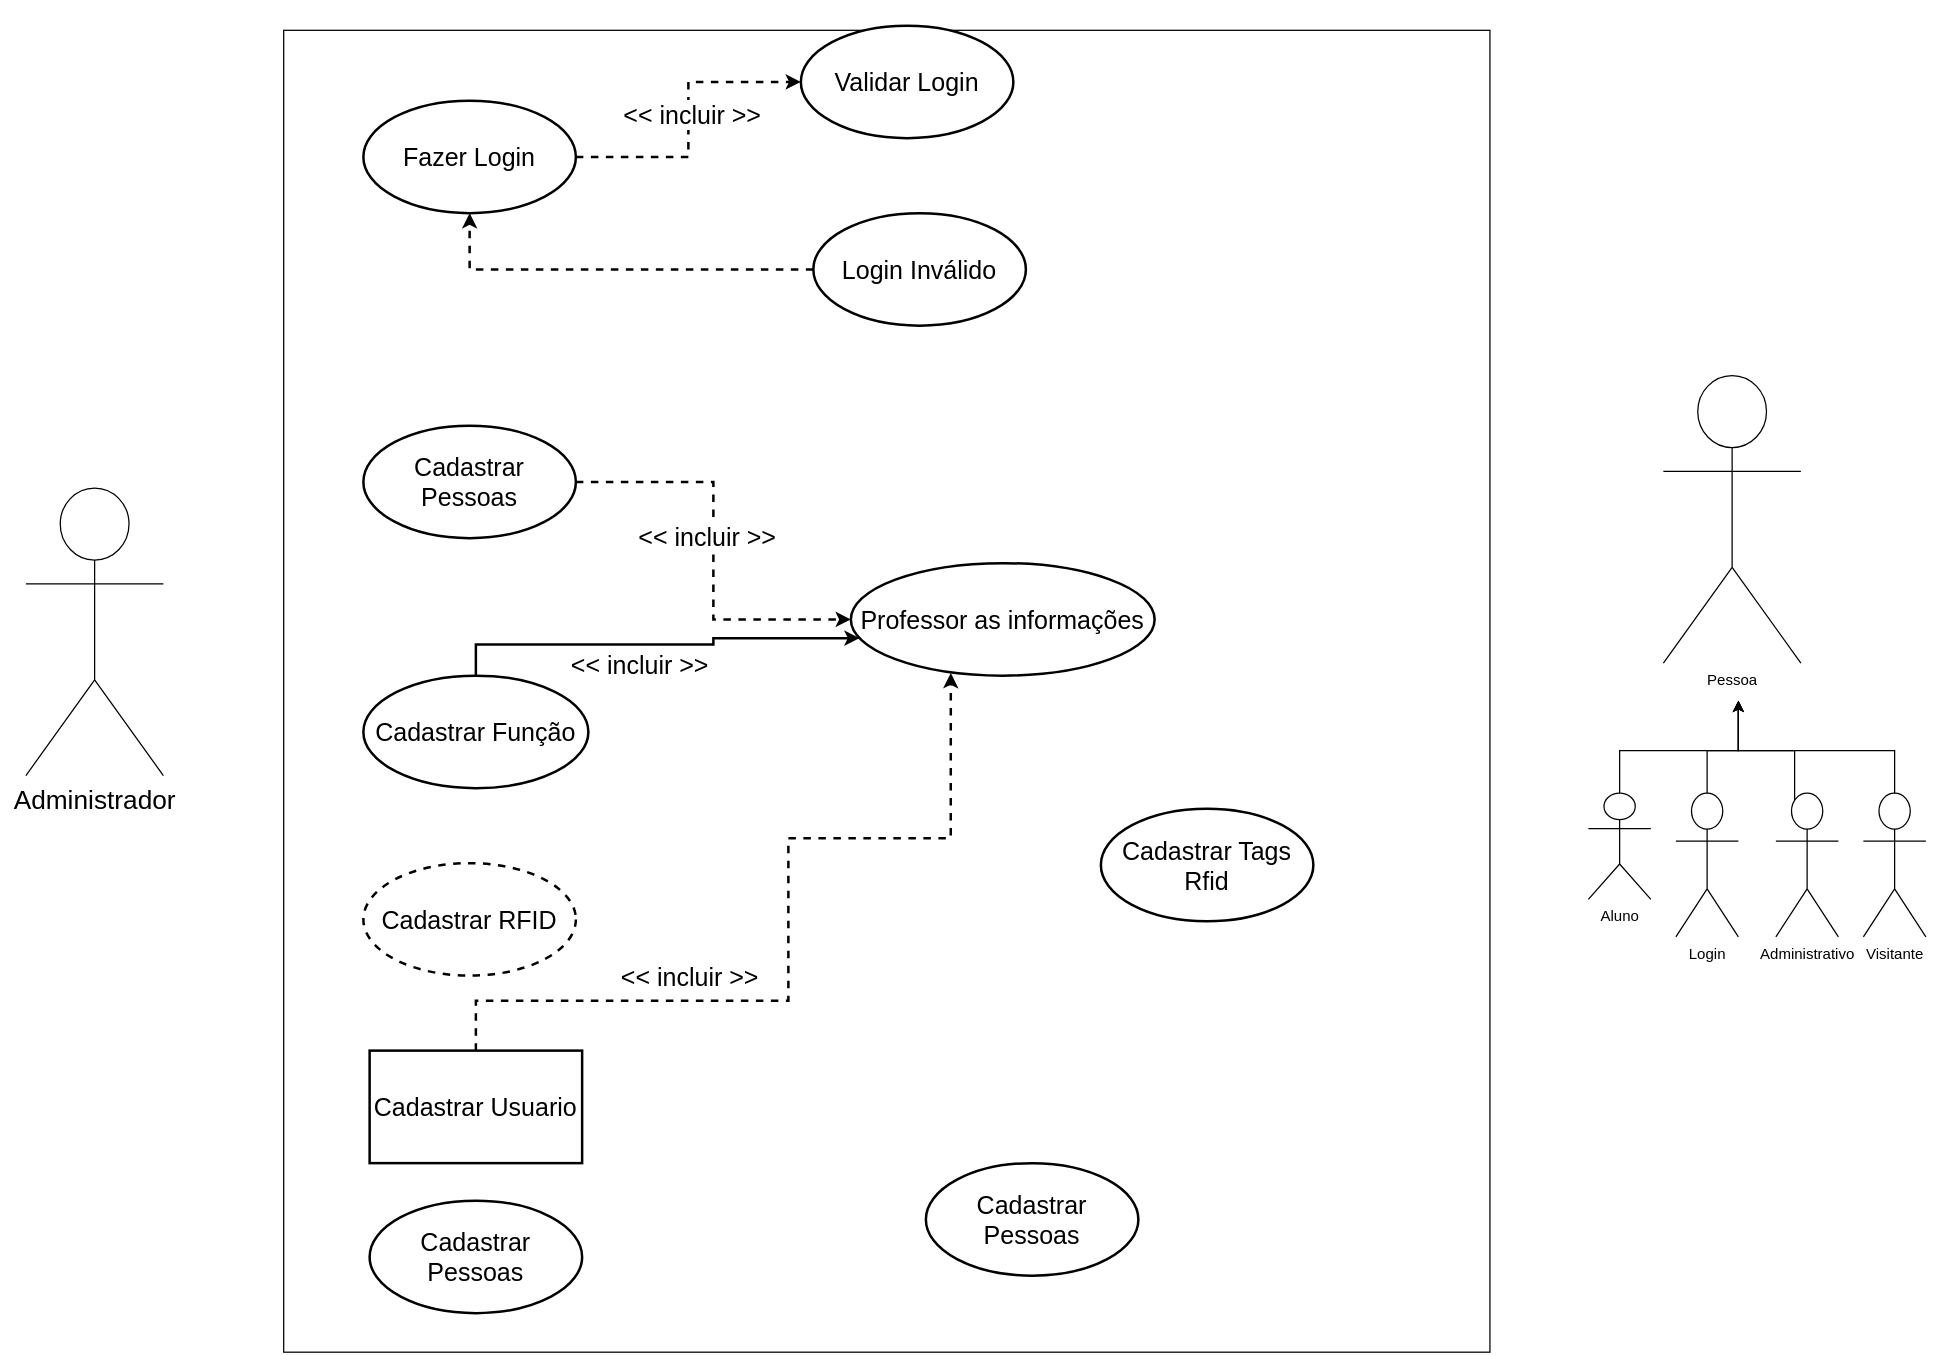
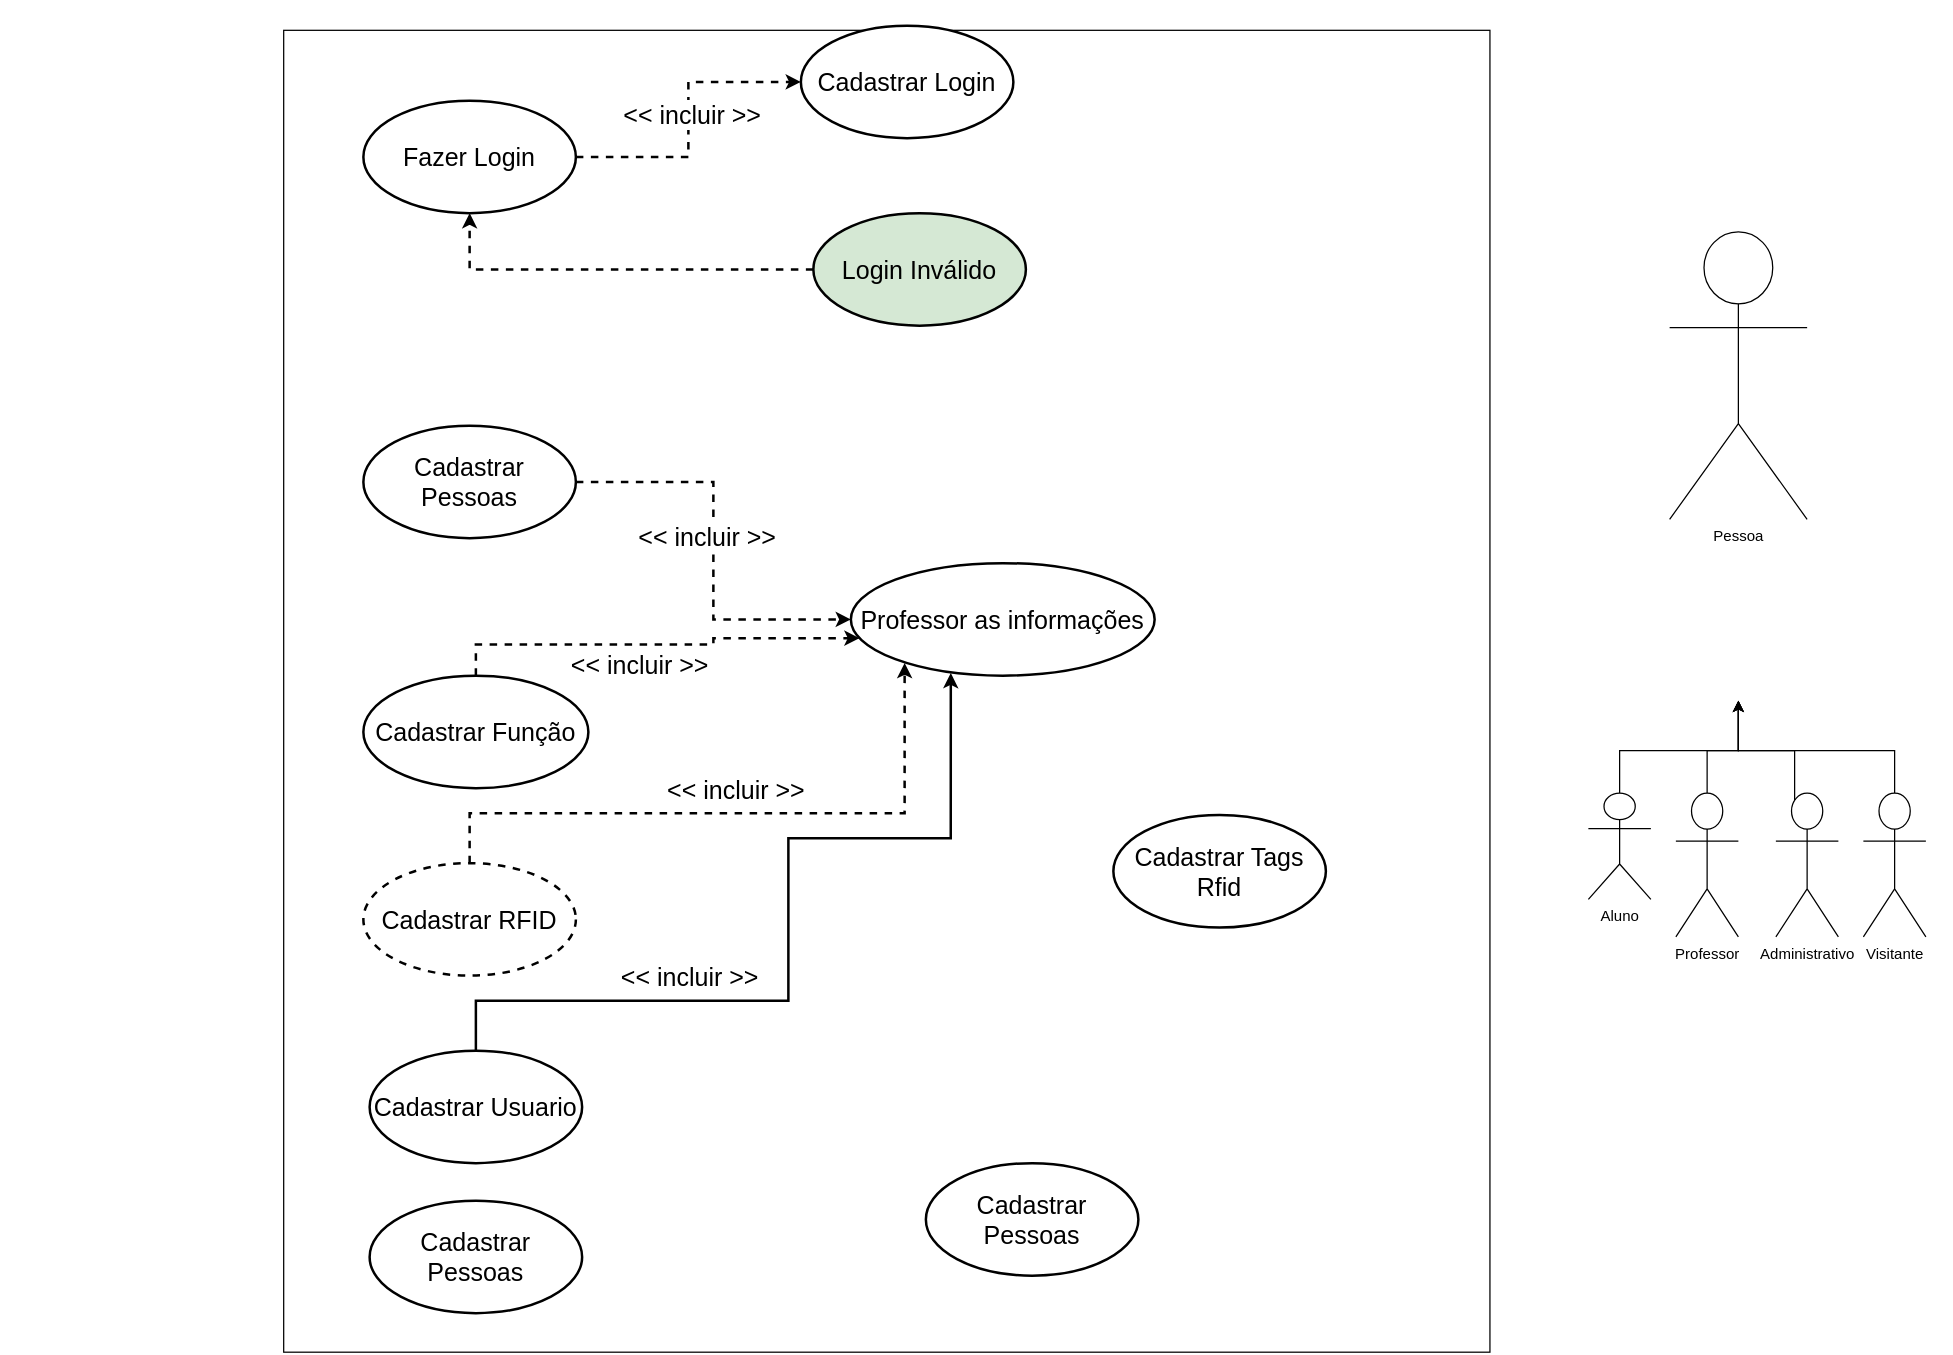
(907, 82) -> (907, 82)
(919, 269) -> (919, 269)
(1732, 519) -> (1738, 376)
(94, 632) -> none
(650, 644) -> (650, 644)
none -> (733, 813)
(1207, 865) -> (1219, 871)
(788, 941) -> (788, 941)
(1708, 955) -> (1708, 955)
(476, 1107) -> (476, 1107)
